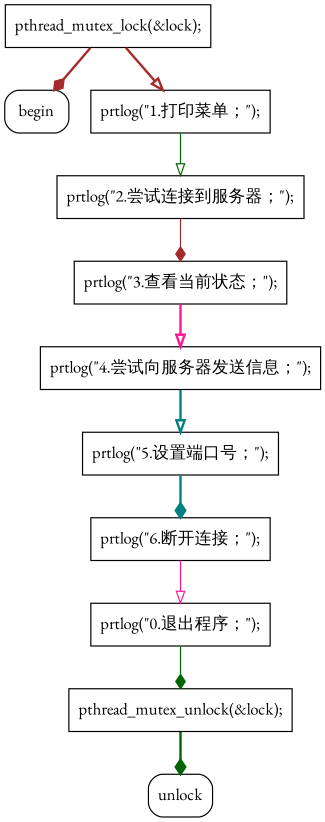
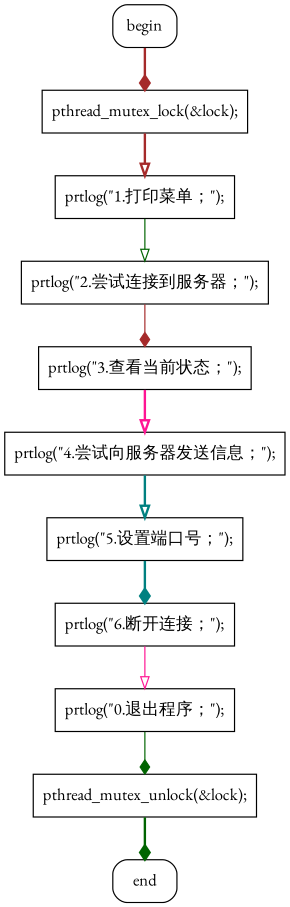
(77, 64) -> (145, 62)
(180, 796) -> (145, 881)
